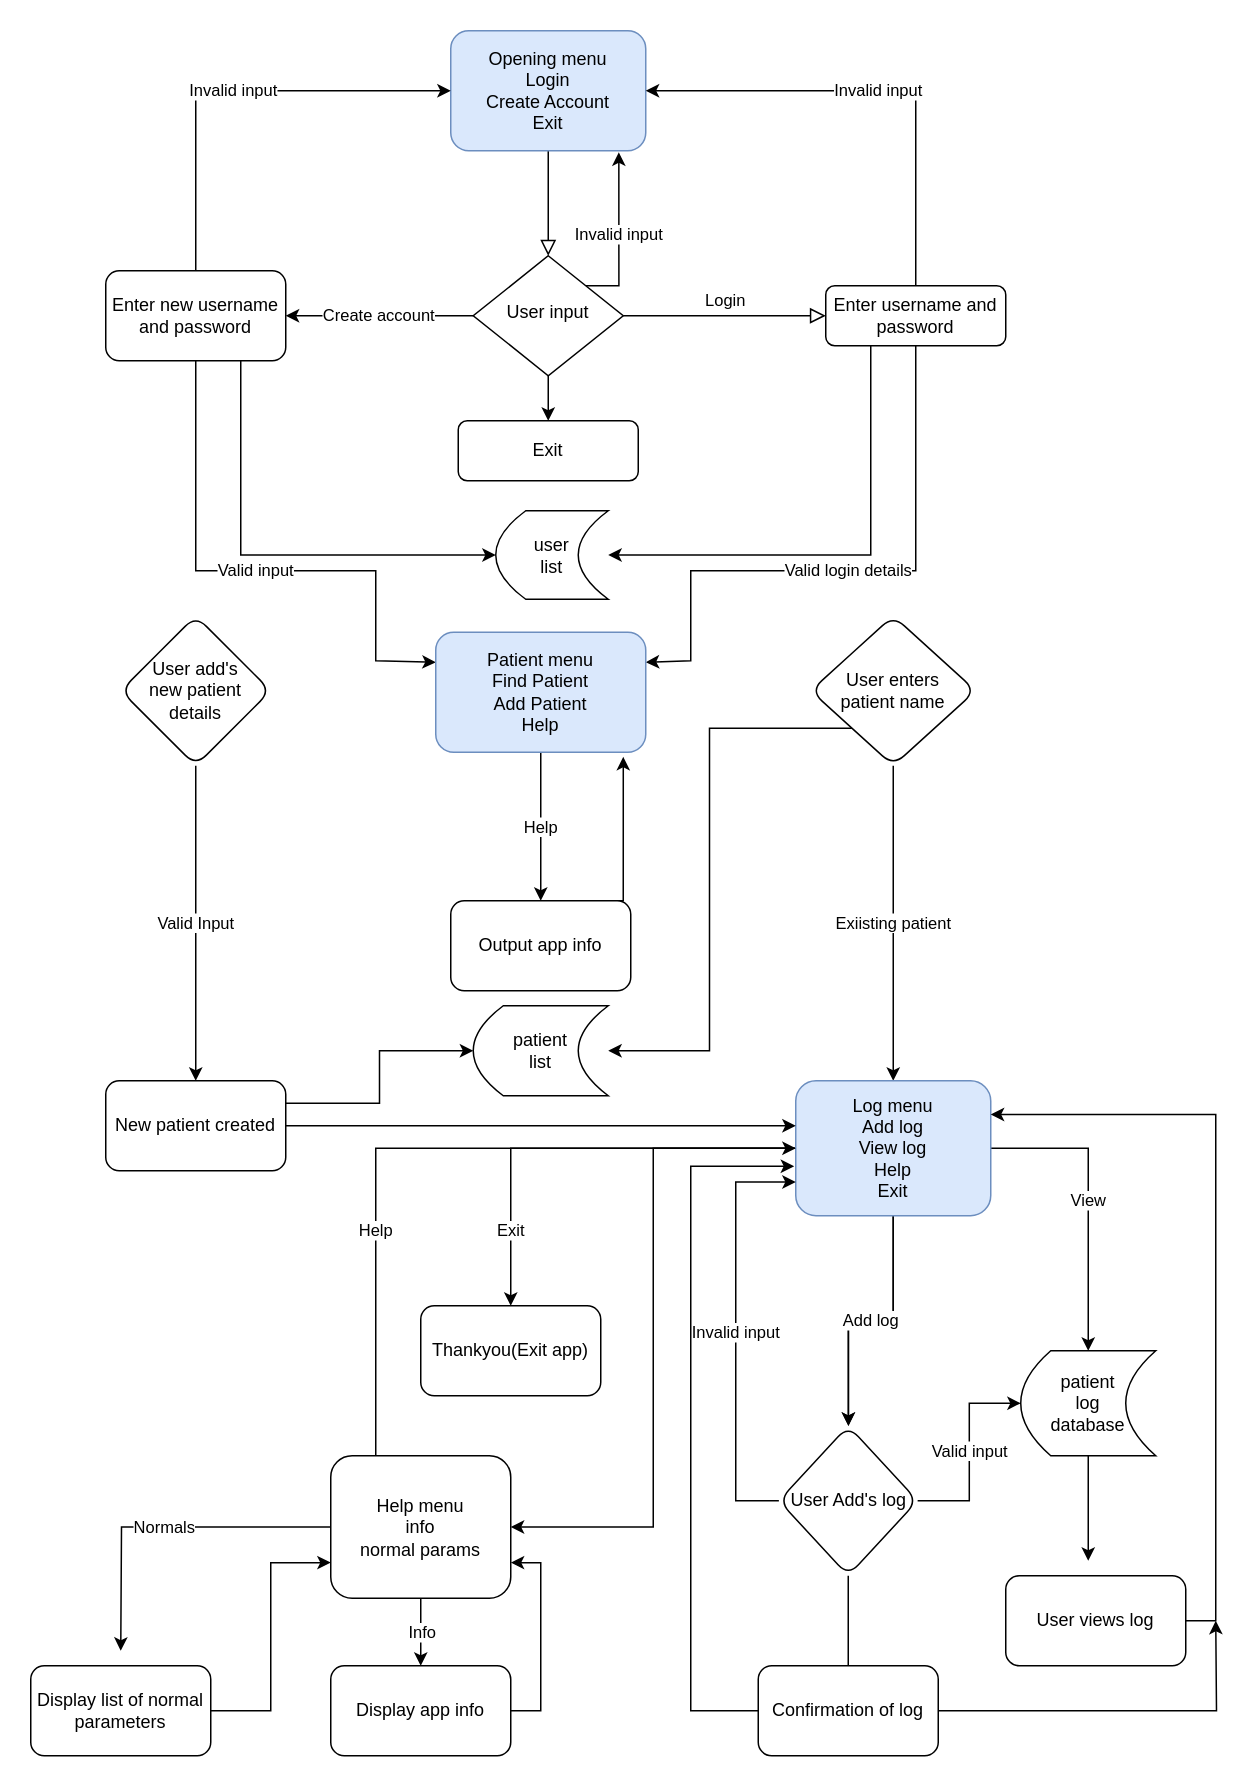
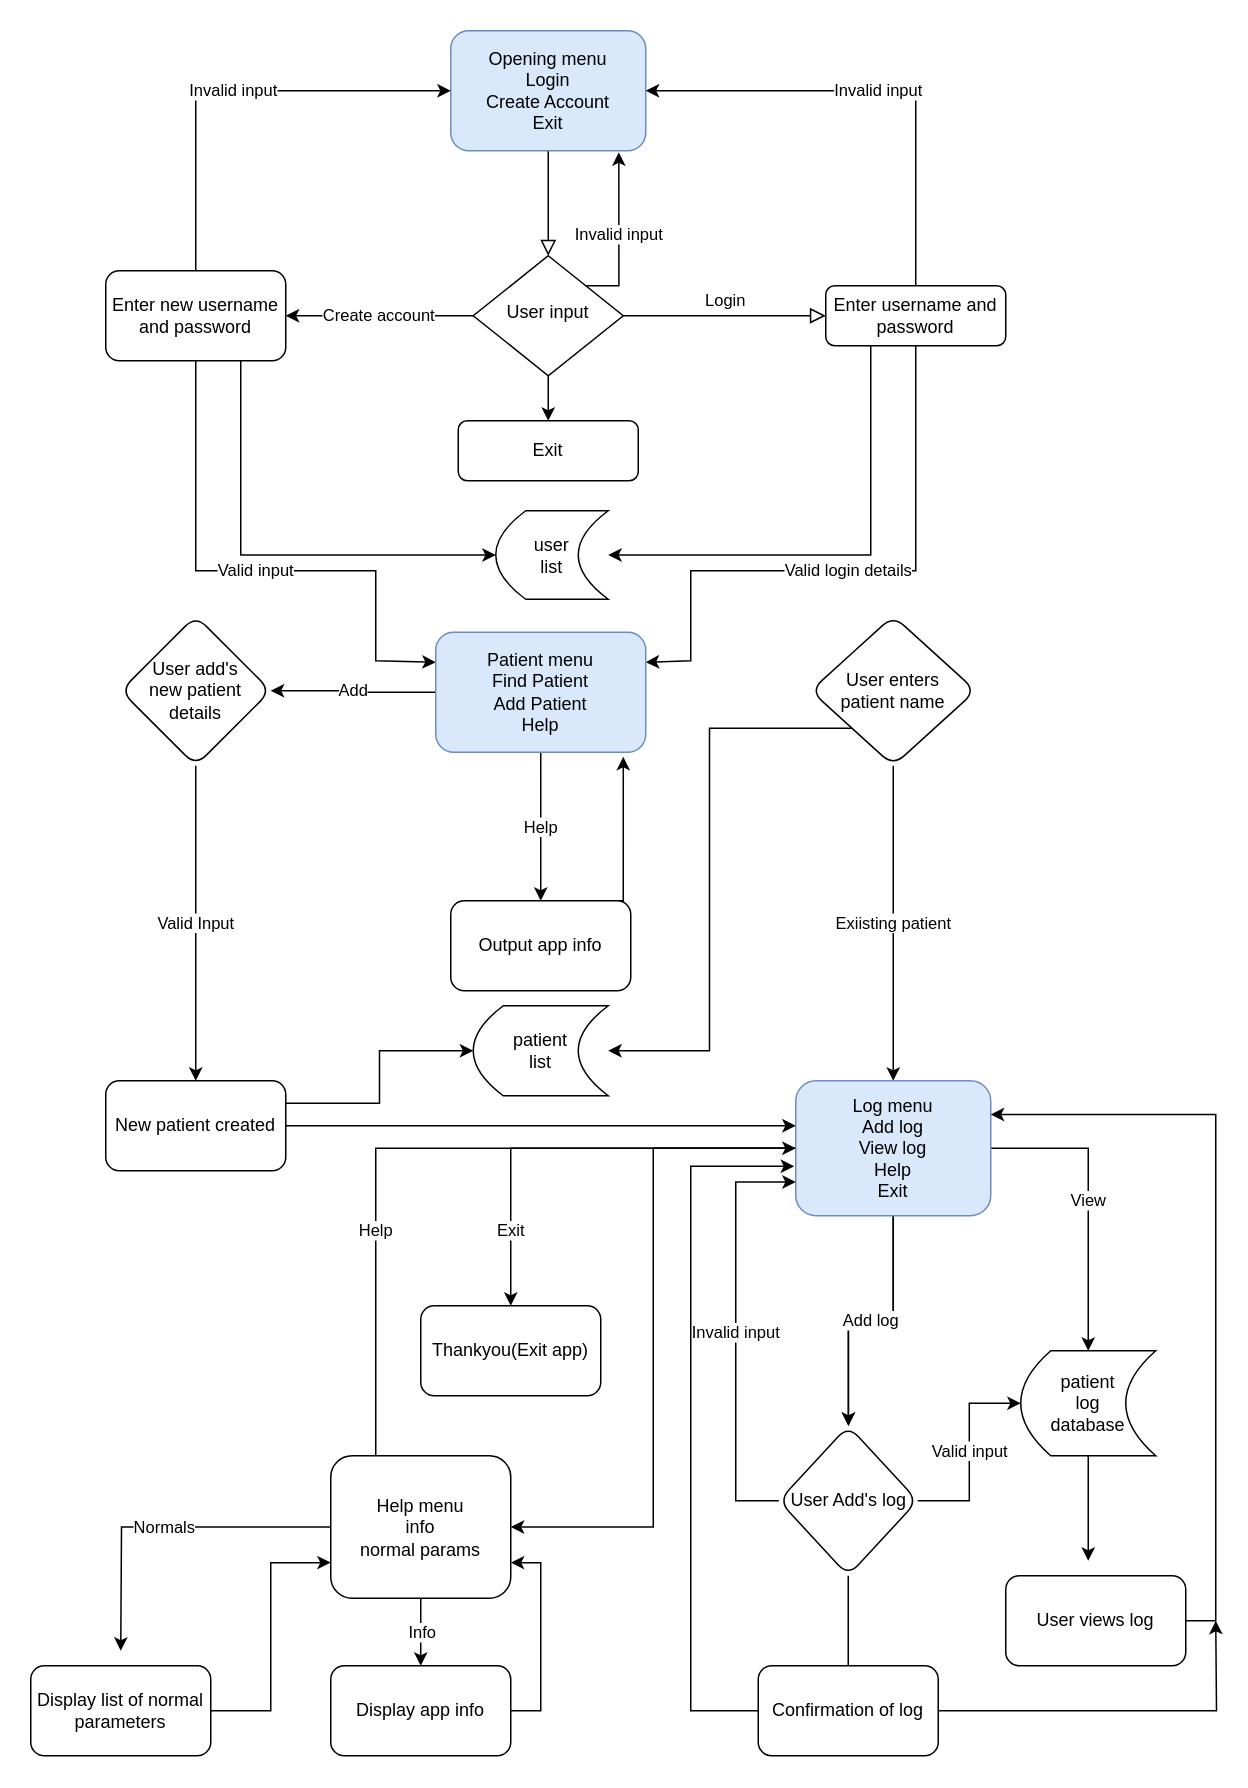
none -> (358, 692)
